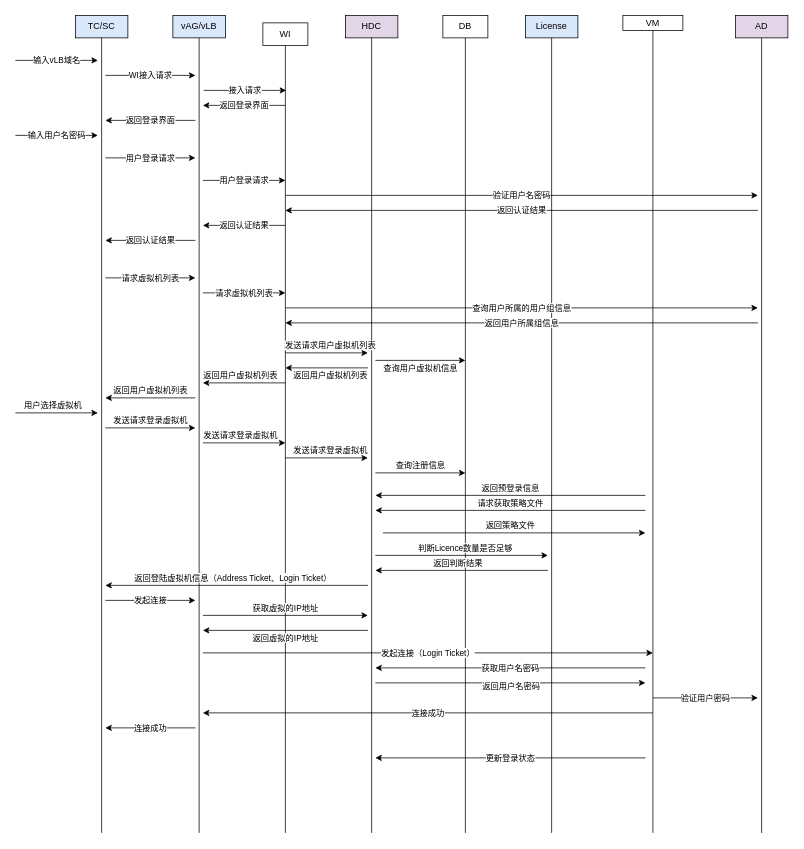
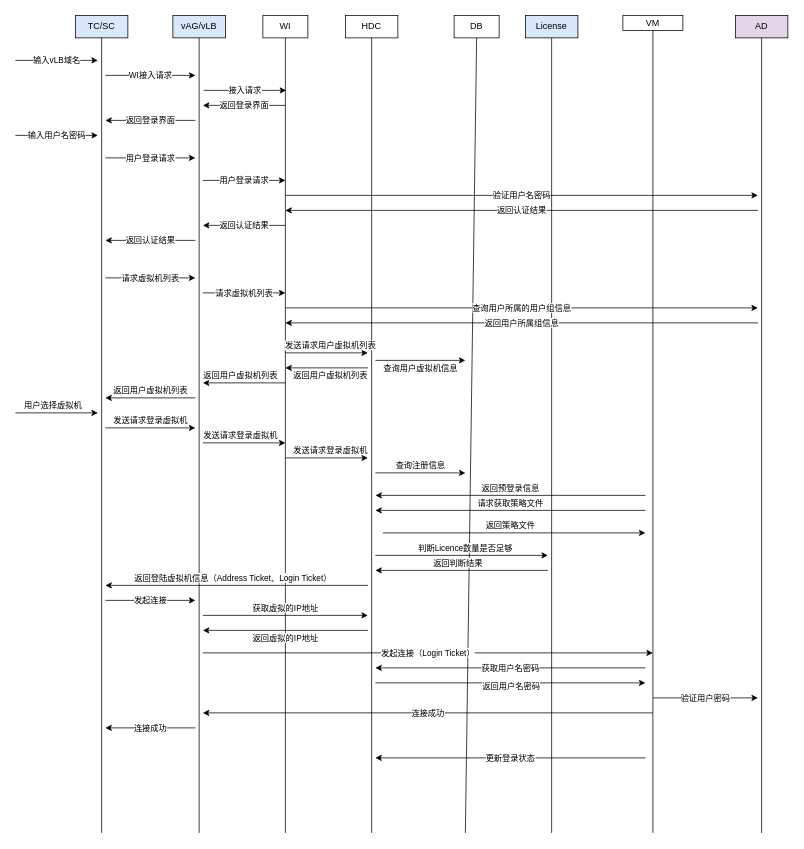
(372, 27) -> (372, 27)
(465, 27) -> (477, 27)
(285, 34) -> (285, 27)
